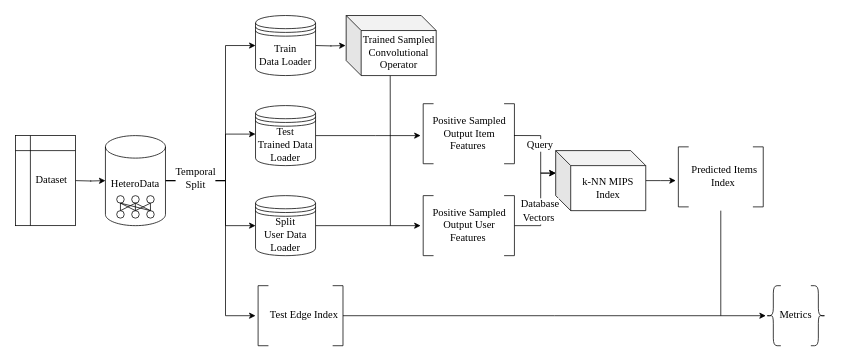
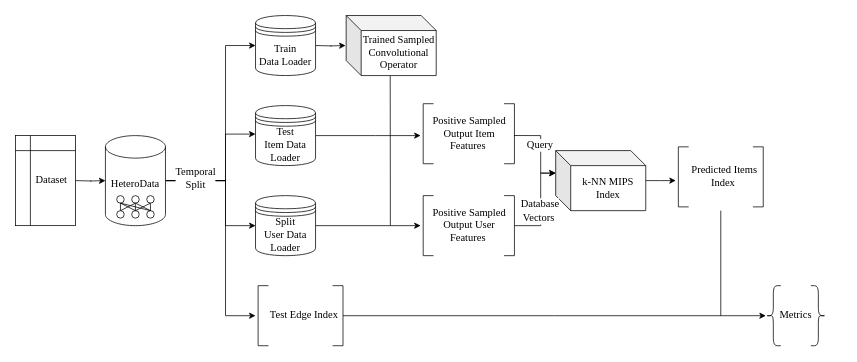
(285, 145) -> (285, 145)
